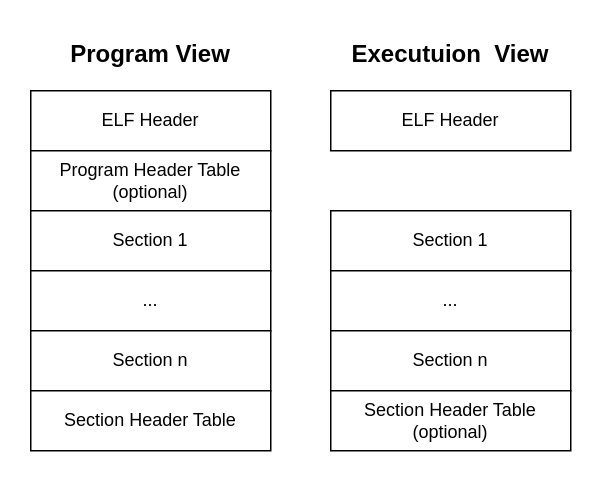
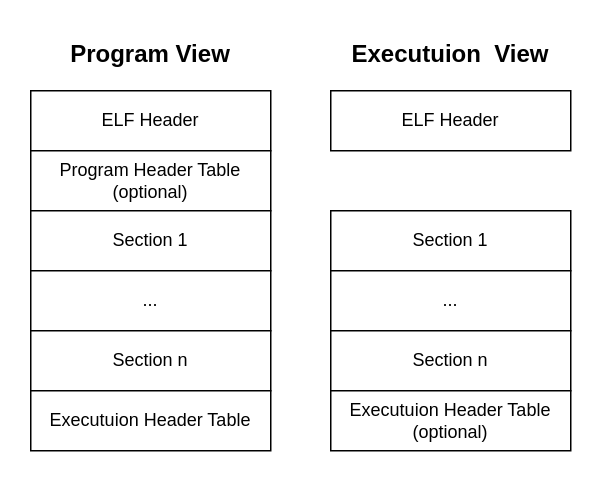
(151, 421) -> (151, 421)
(451, 421) -> (451, 421)
